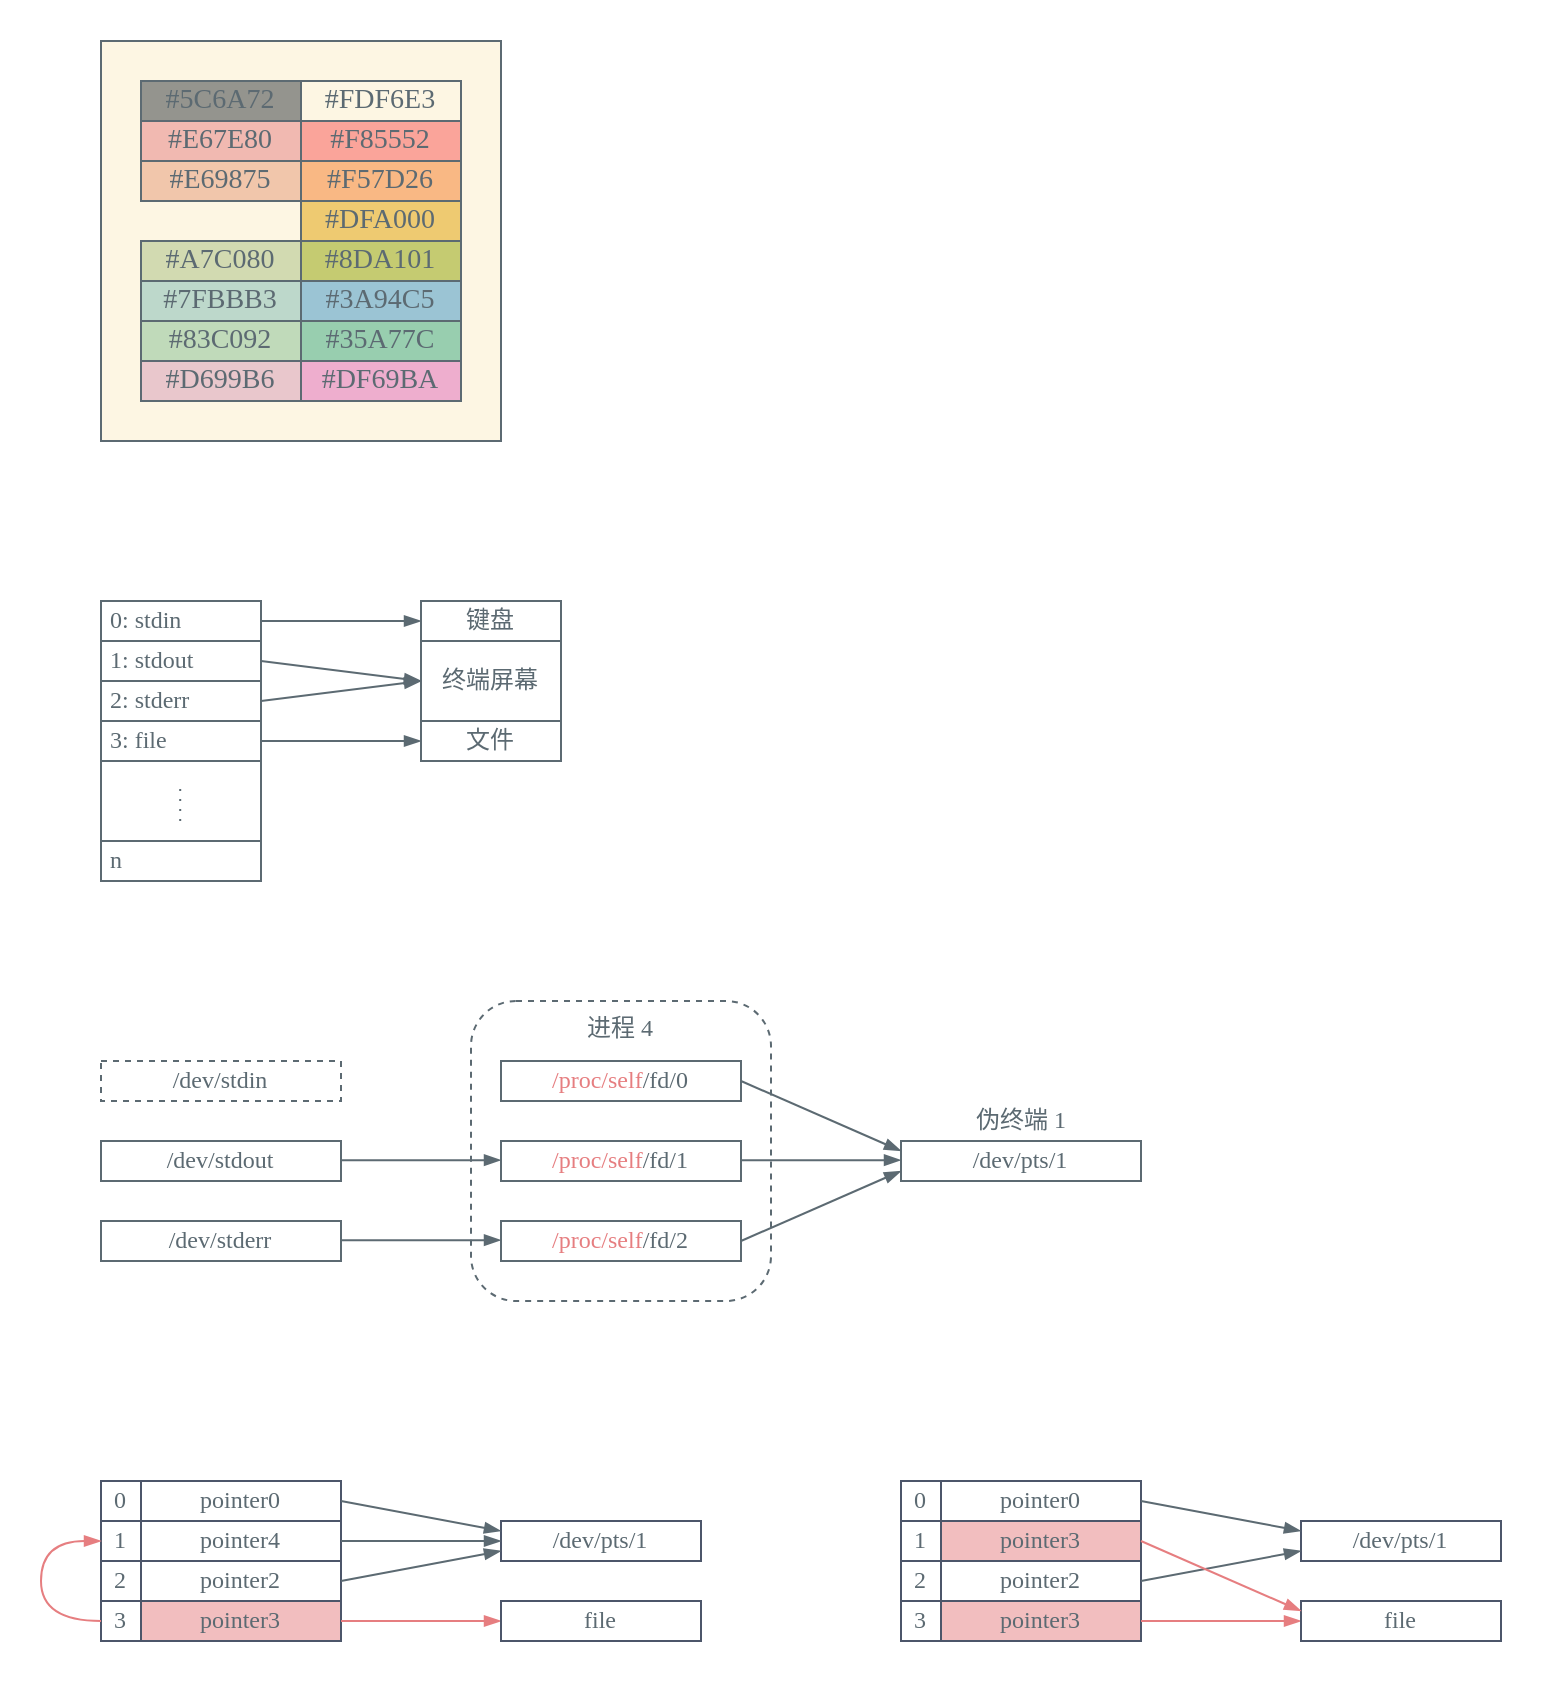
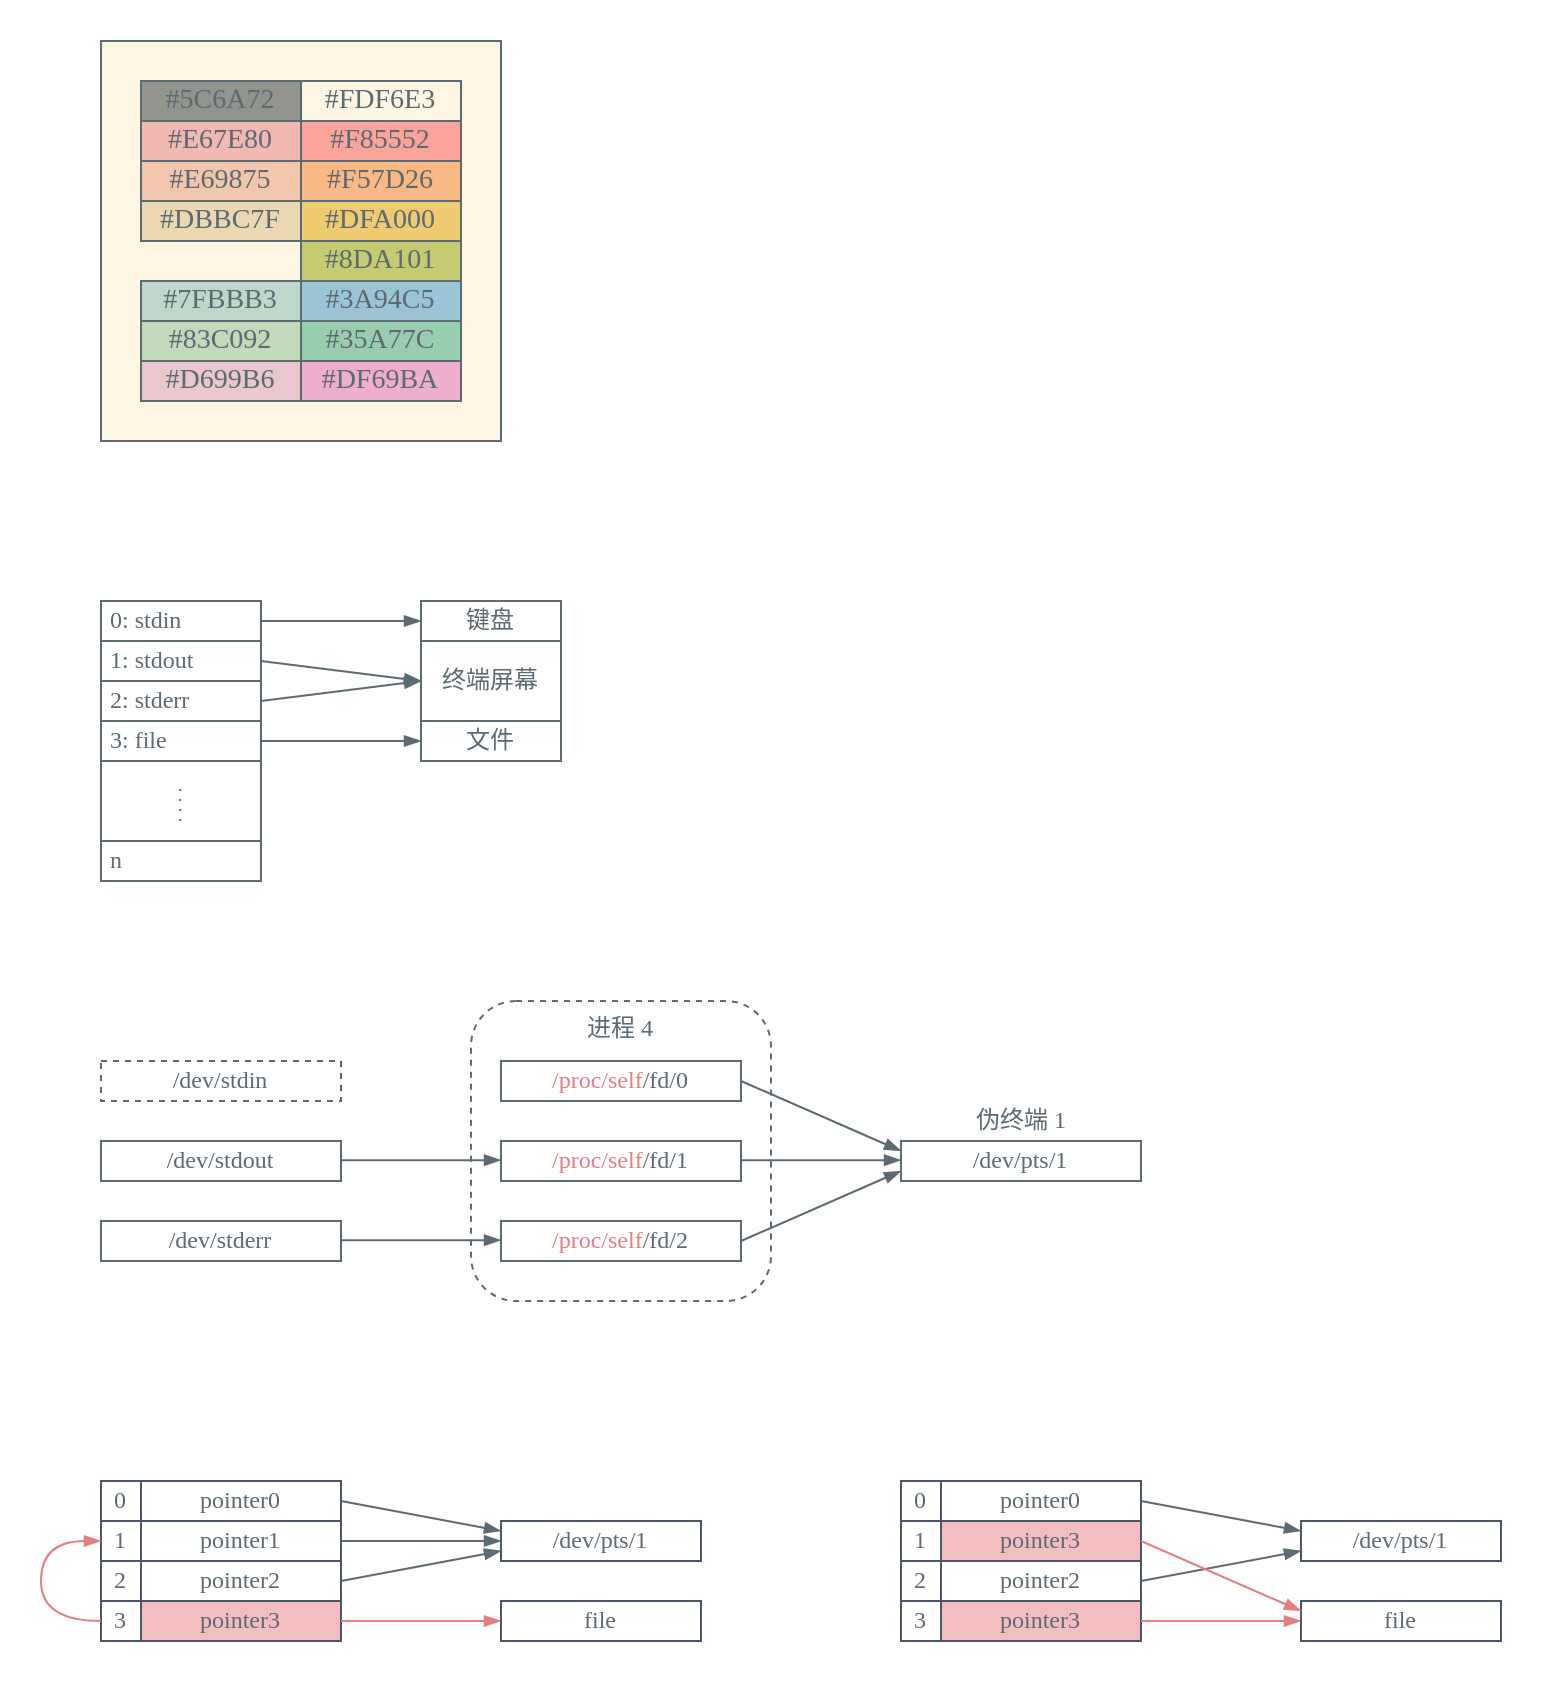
none -> (221, 221)
(221, 261) -> none
(241, 1541) -> (241, 1541)
